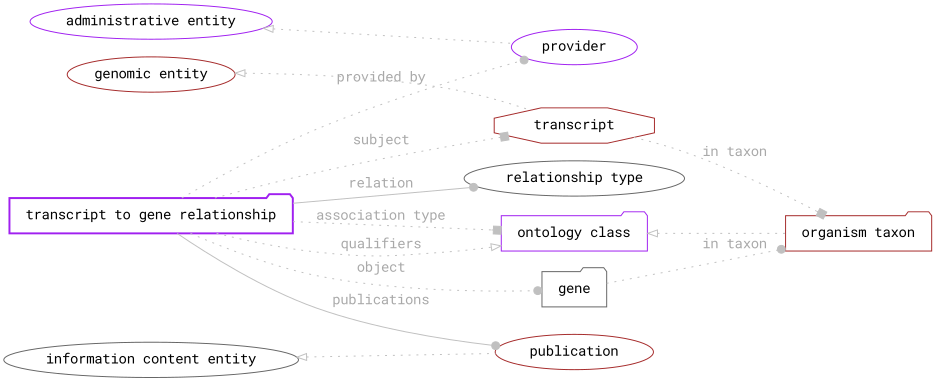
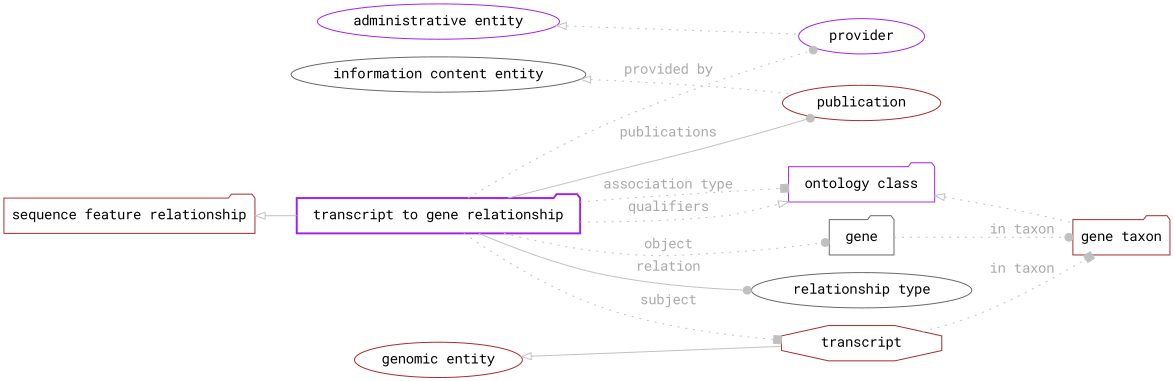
(389, 81) -> (656, 351)
none -> (129, 216)
(859, 233) -> (1121, 237)
